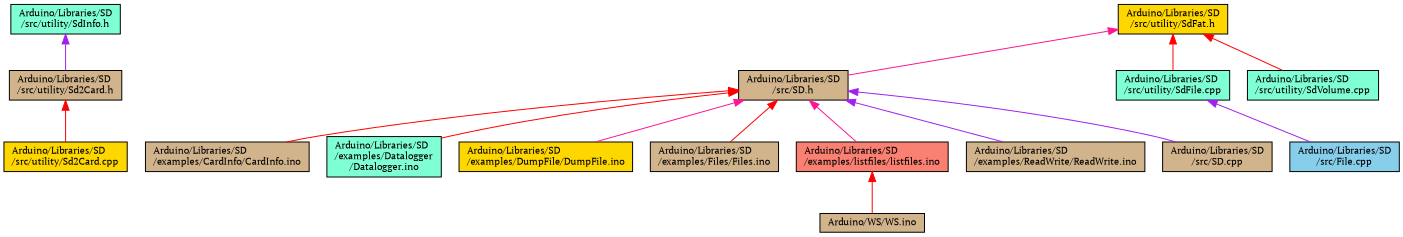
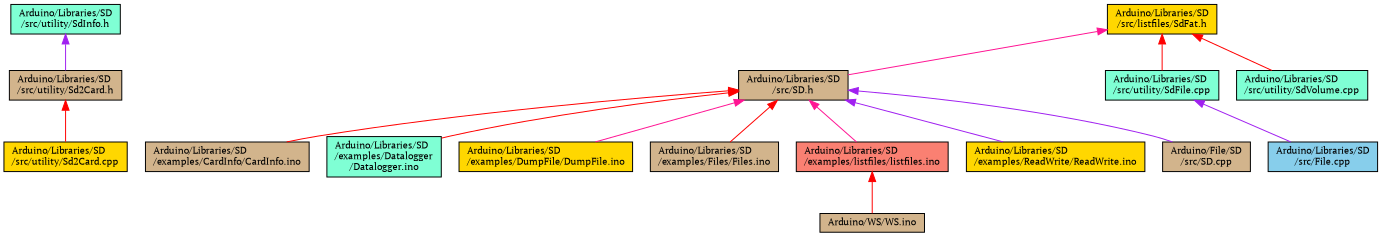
(1173, 19) -> (1162, 19)
(1056, 157) -> (1056, 157)
(1217, 157) -> (1207, 157)
